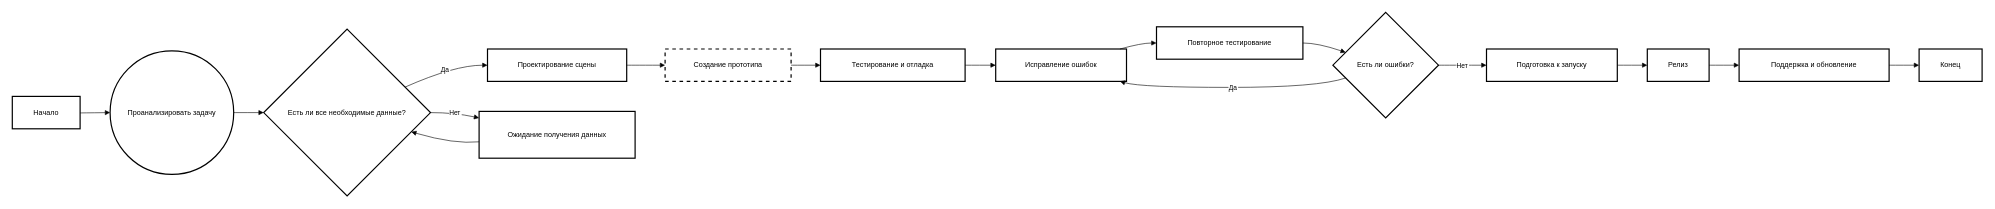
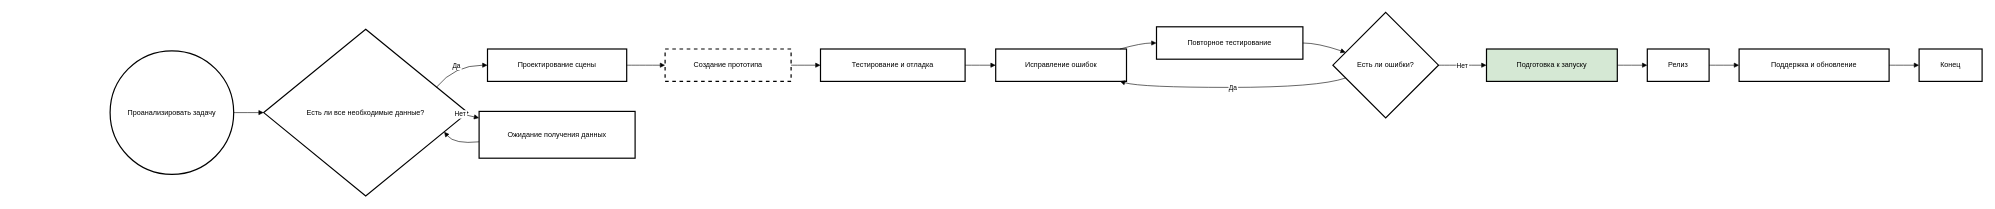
(1552, 65) -> (1552, 65)
(46, 113) -> none
(80, 113) -> none
(347, 113) -> (366, 113)
